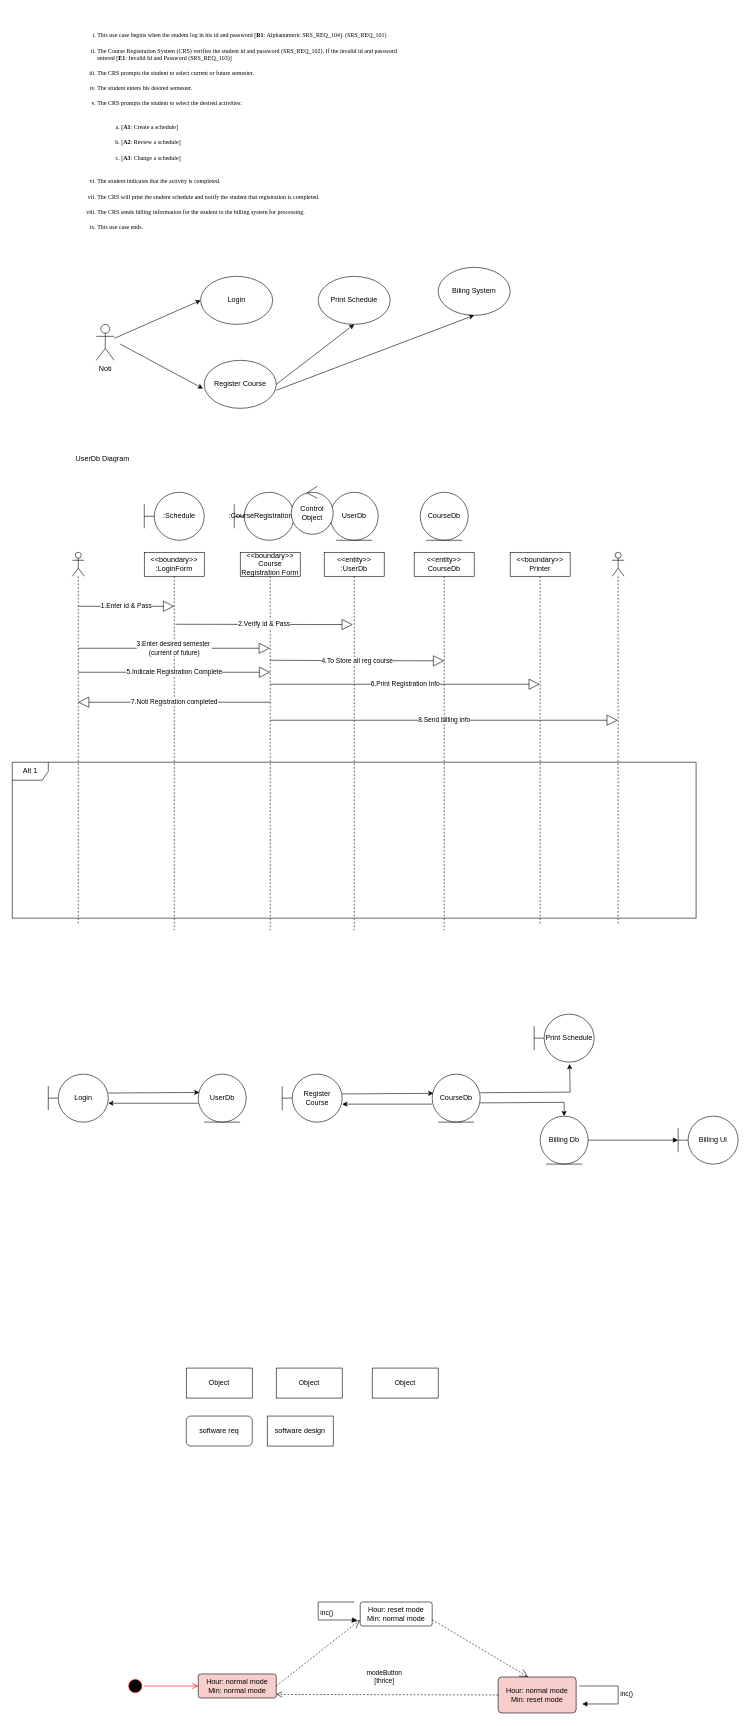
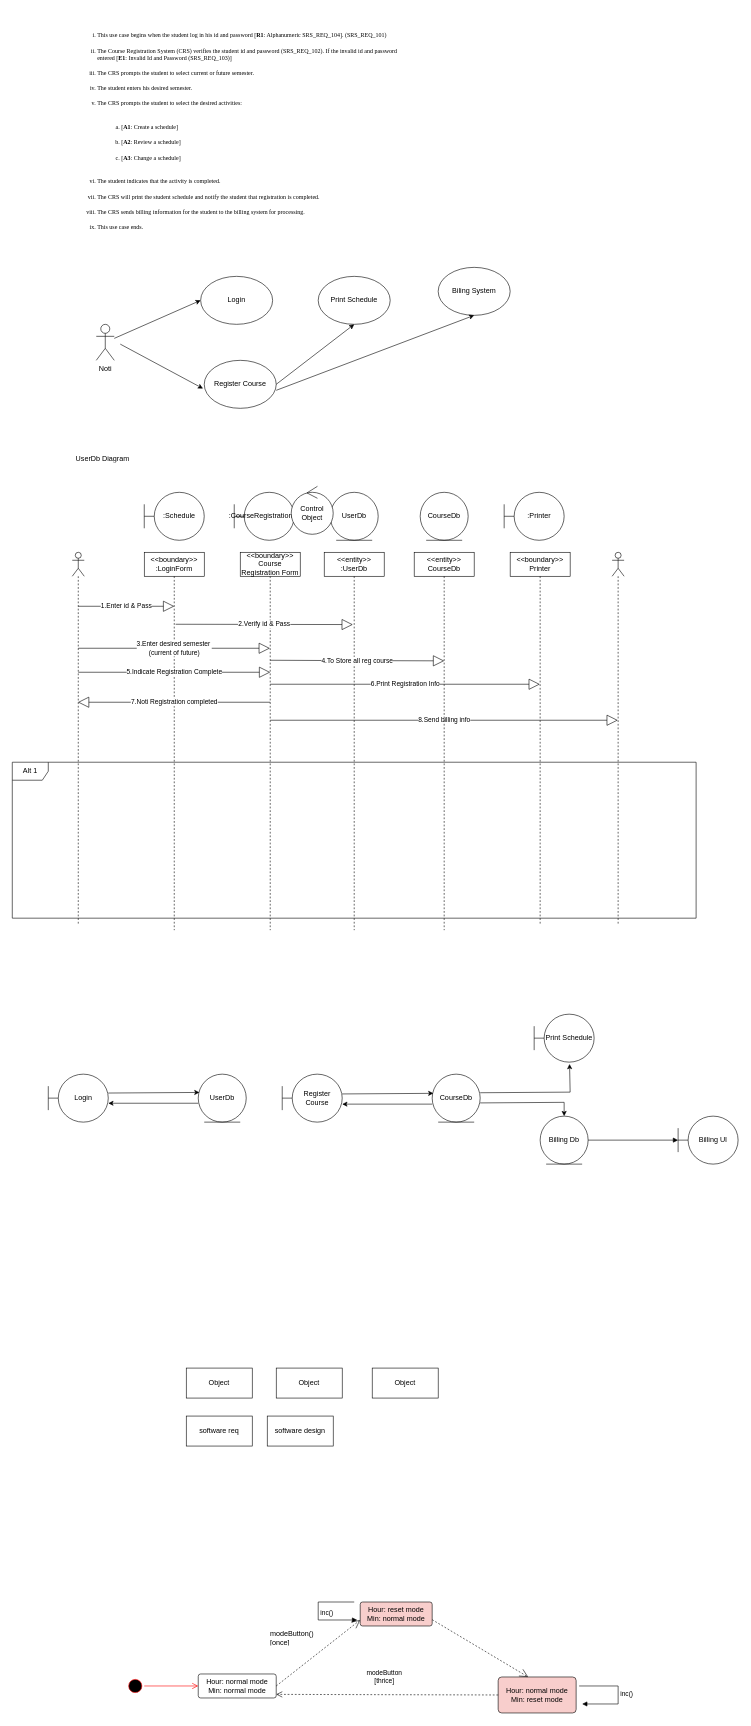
none -> (534, 516)
(219, 1431) -> (219, 1431)
(396, 1614) -> (396, 1614)
none -> (293, 1635)
(237, 1686) -> (237, 1686)
